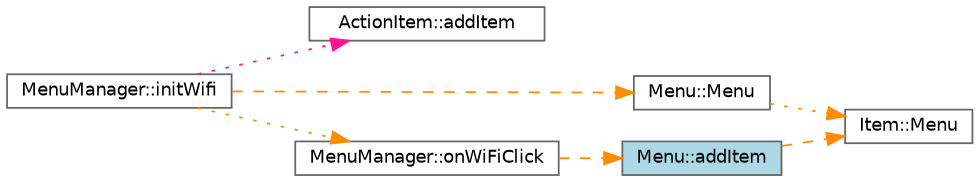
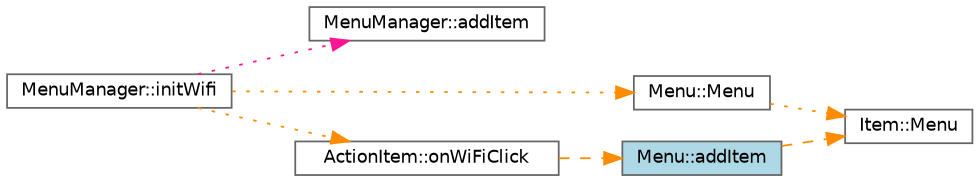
(427, 24) -> (427, 24)
(424, 92) -> (424, 92)
(427, 158) -> (427, 158)
